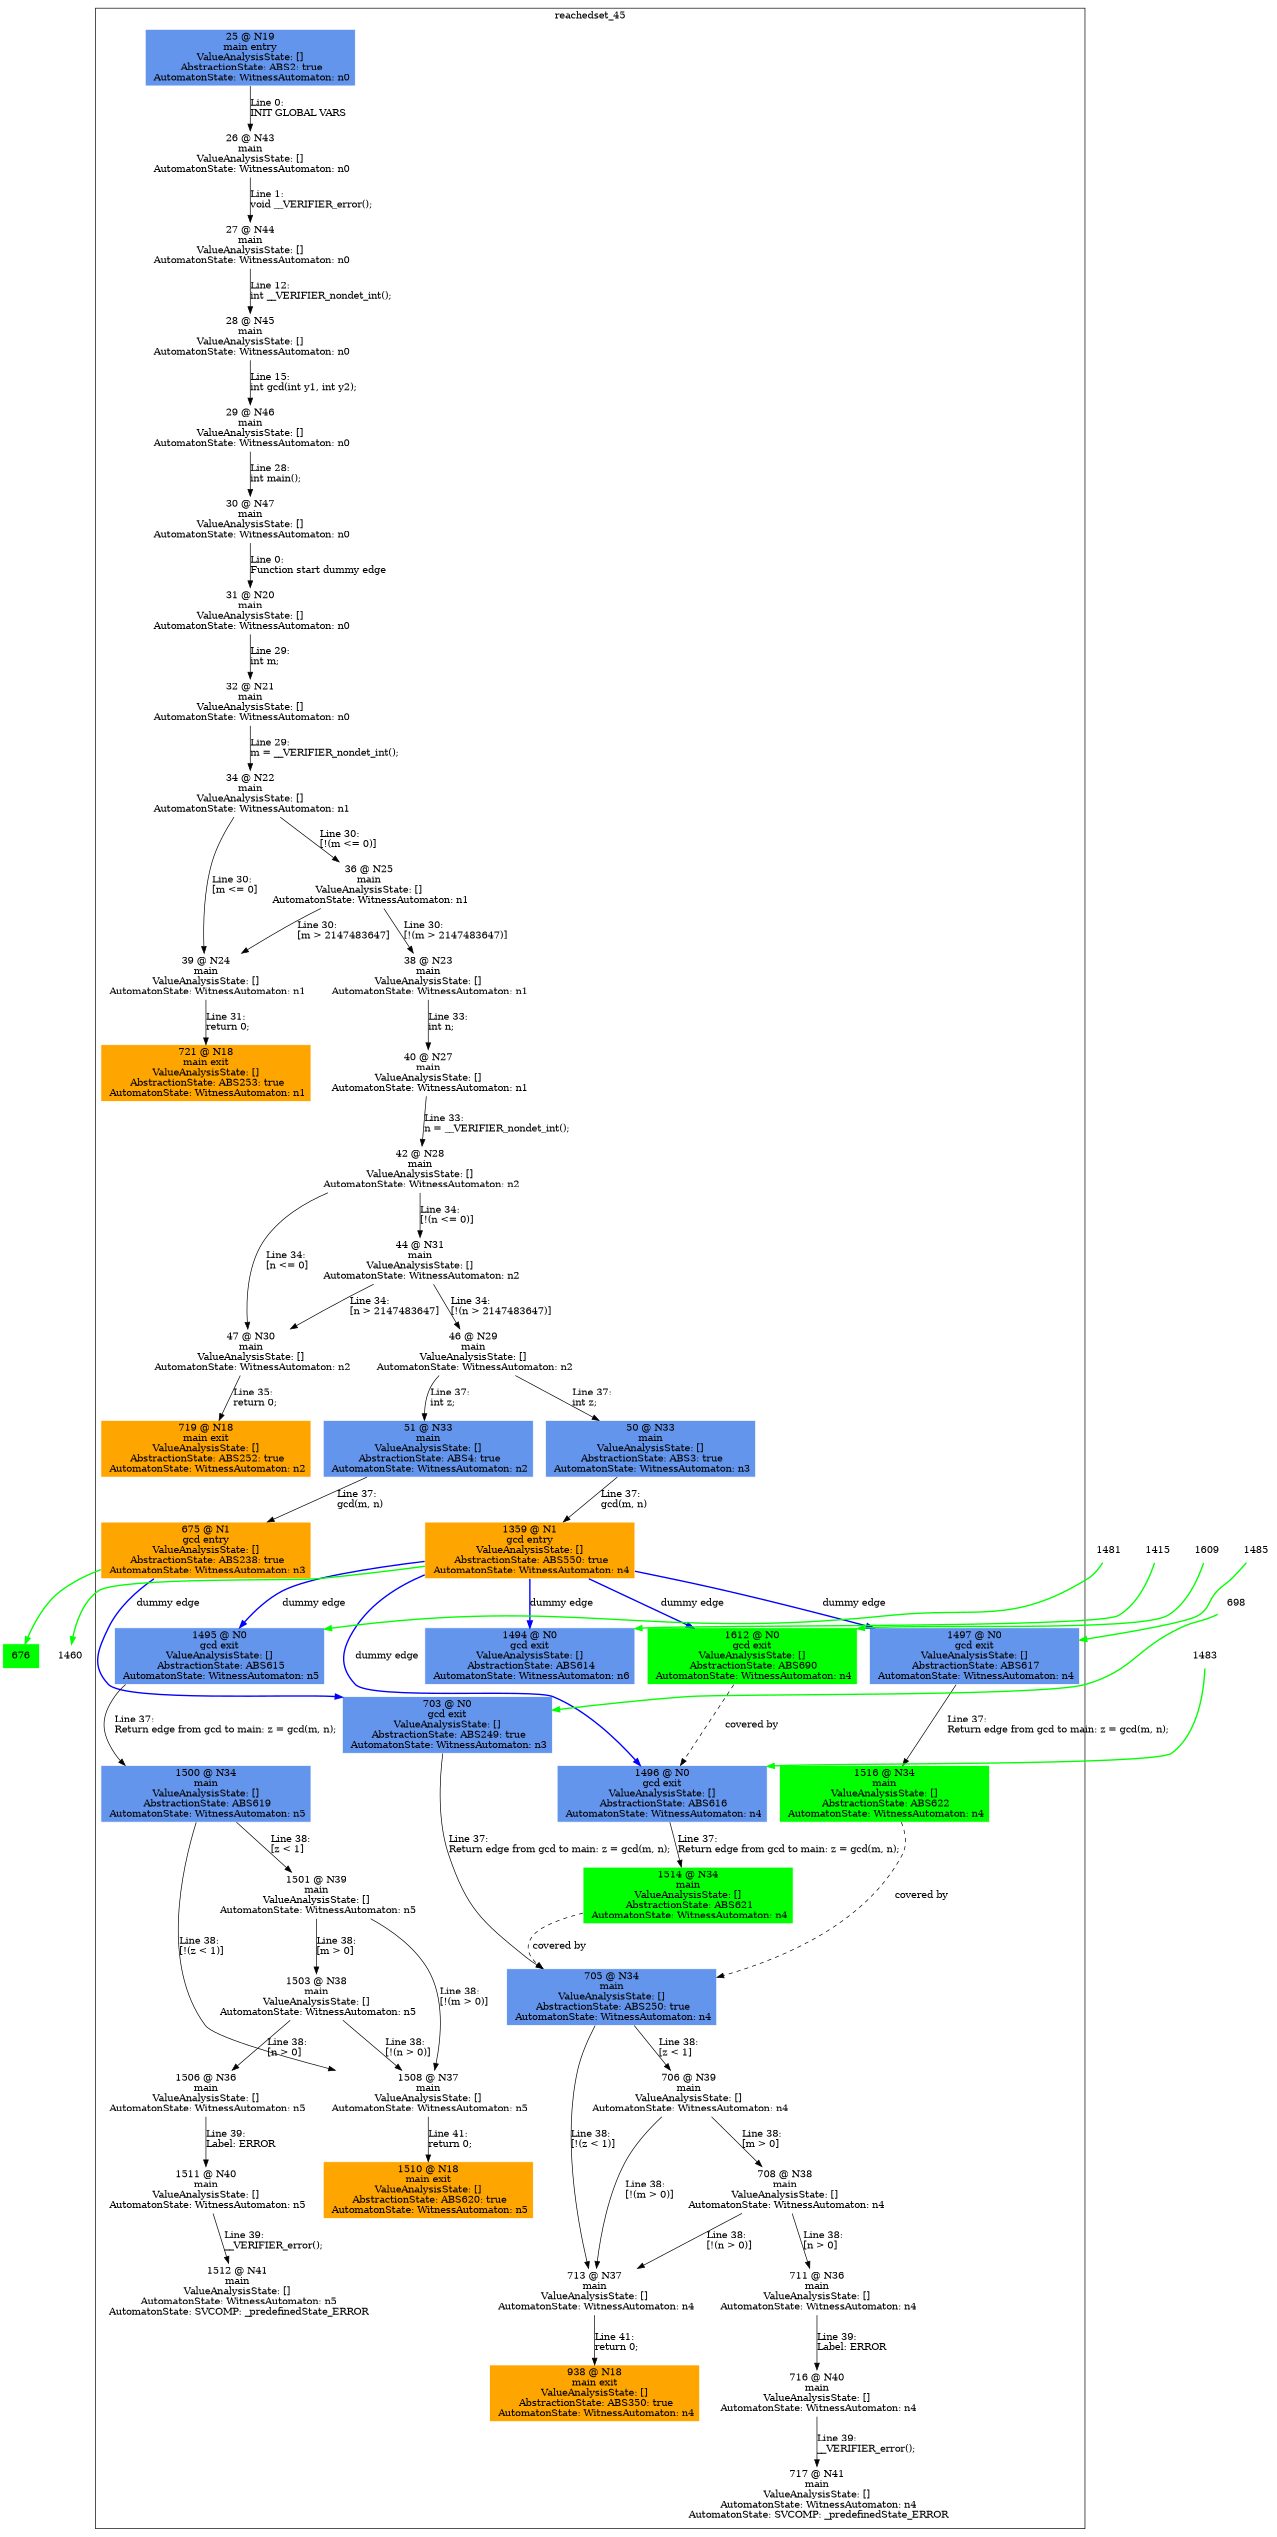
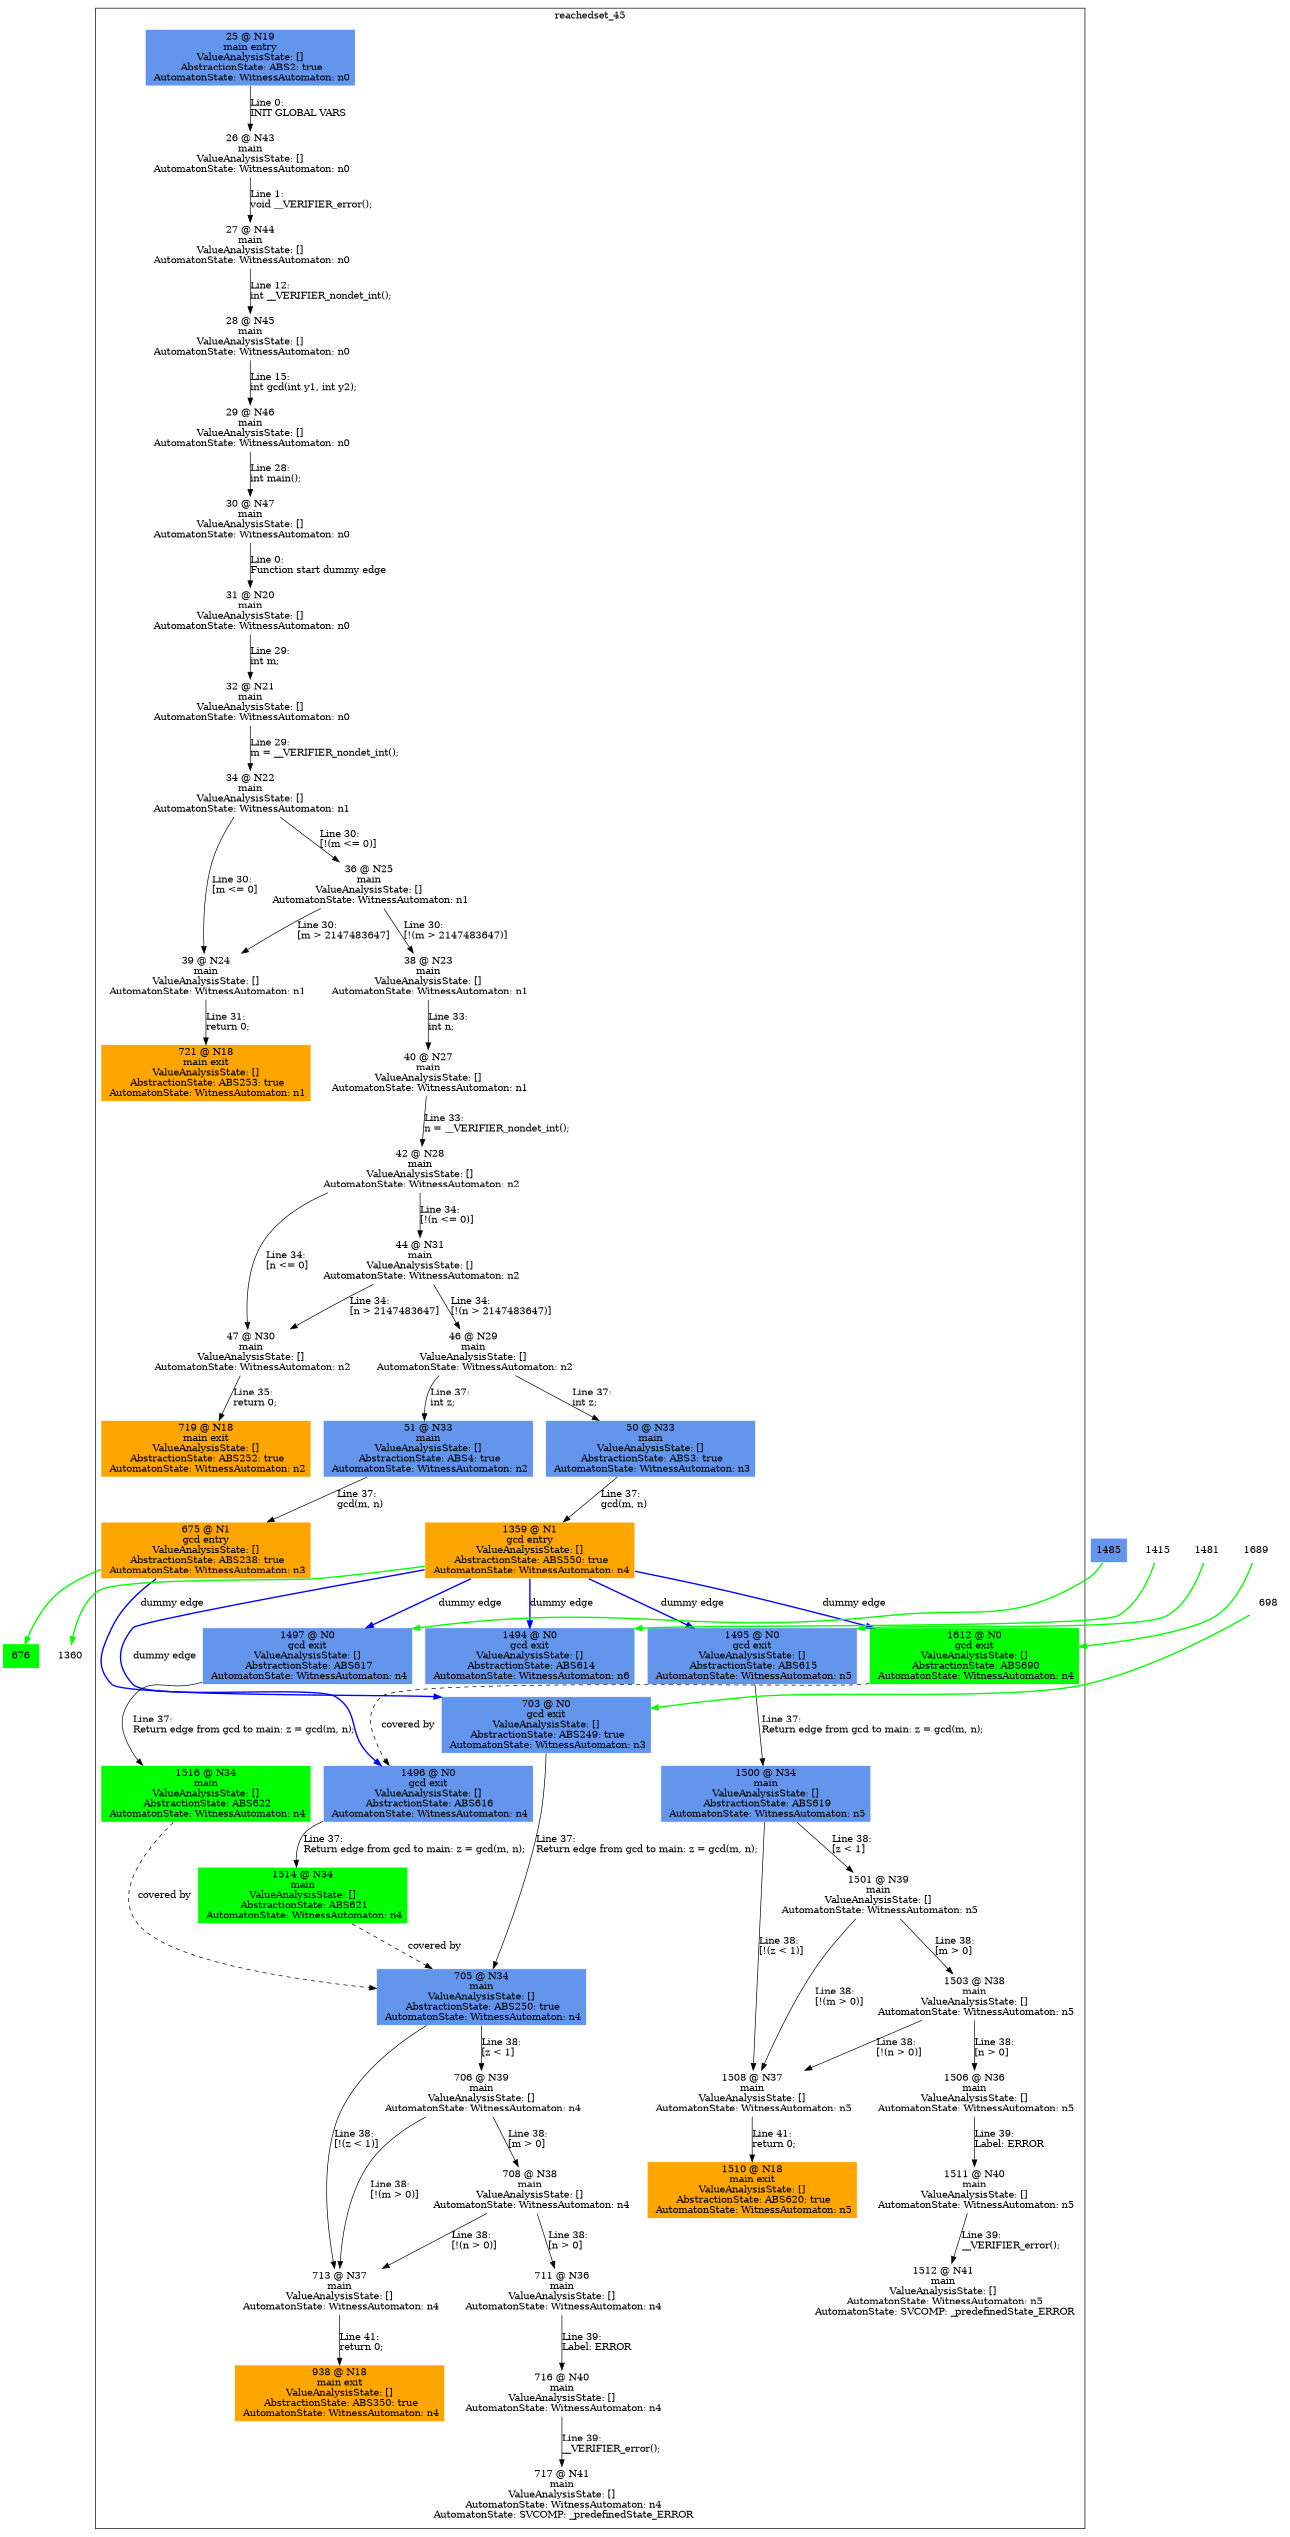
(1207, 1550) -> (1256, 1550)
(1256, 1550) -> (1109, 1550)
(70, 1656) -> (70, 1656)
(1205, 1656) -> none
